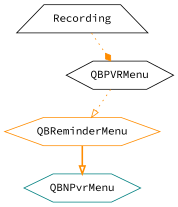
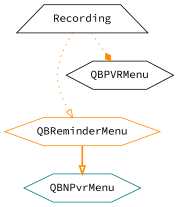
(103, 100) -> (58, 71)
